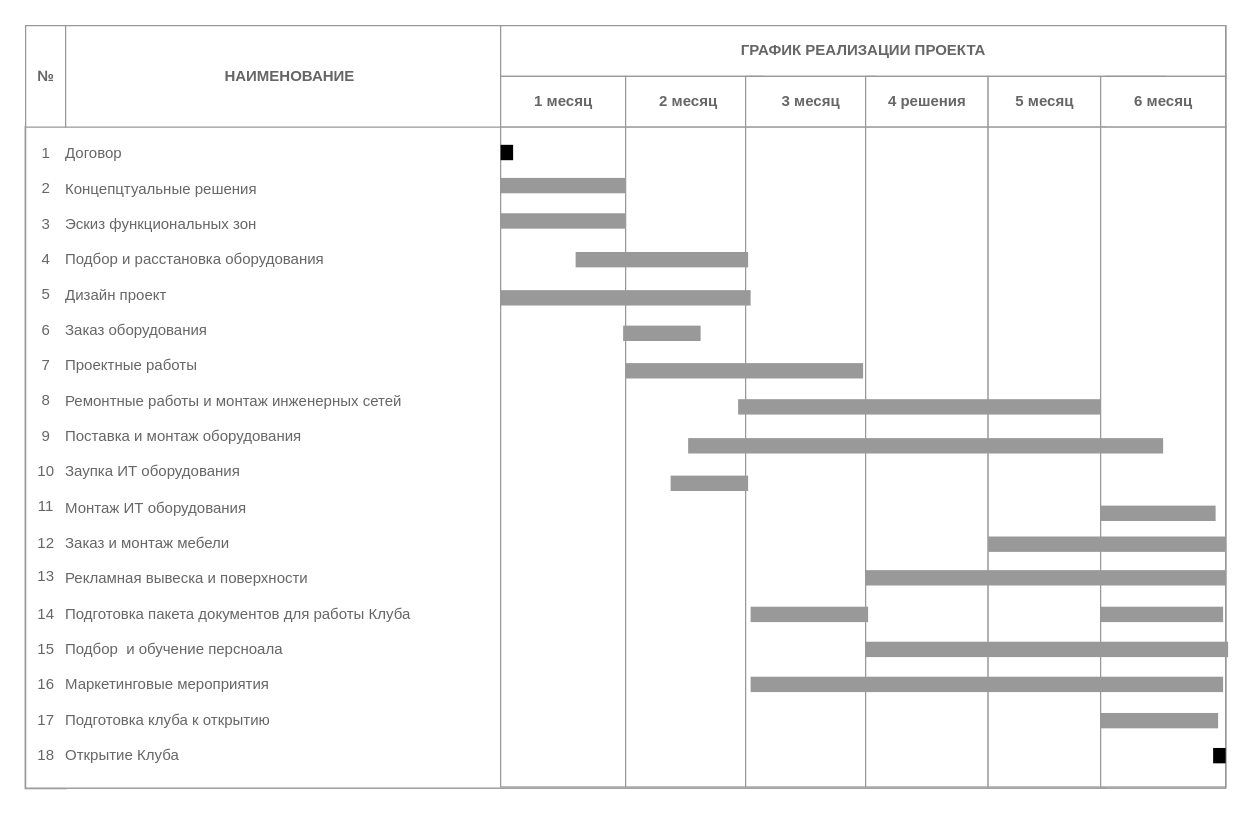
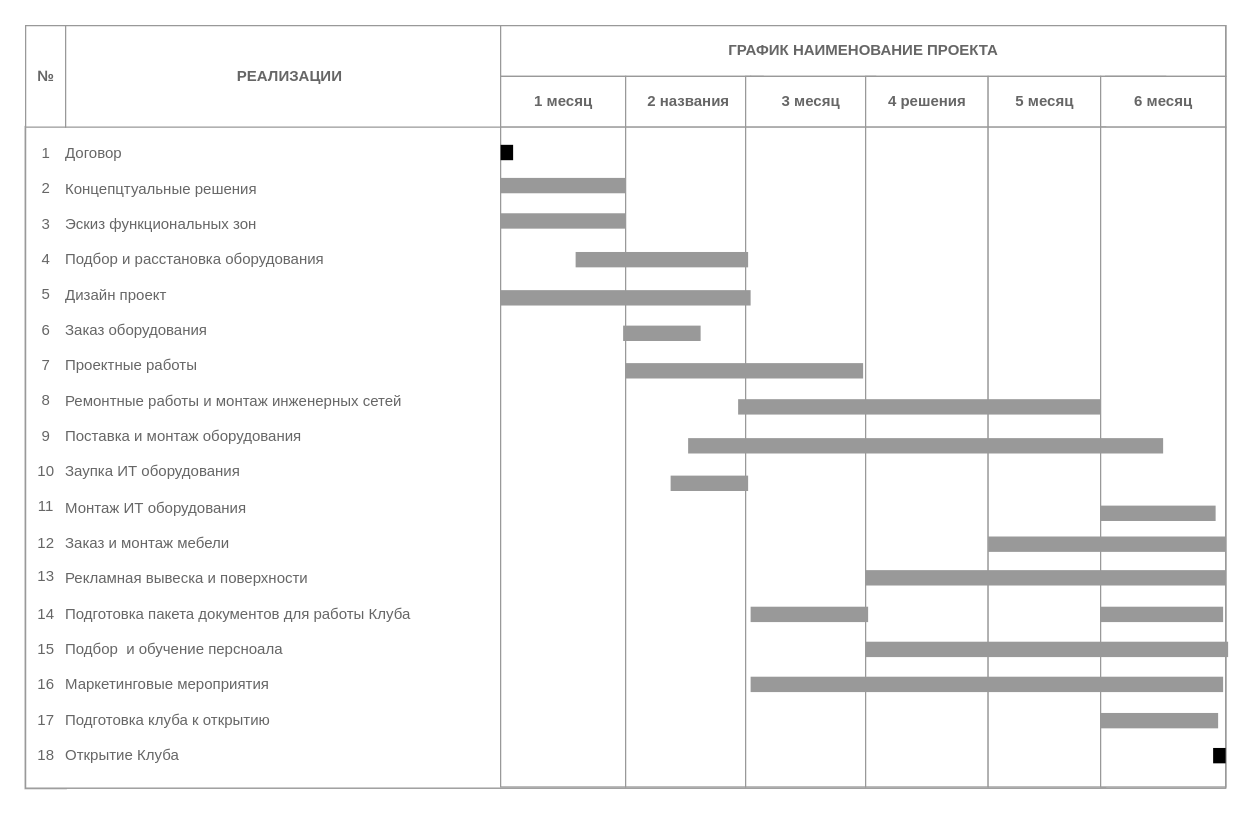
(864, 51) -> (864, 51)
(290, 77) -> (290, 77)
(689, 102) -> (689, 102)
